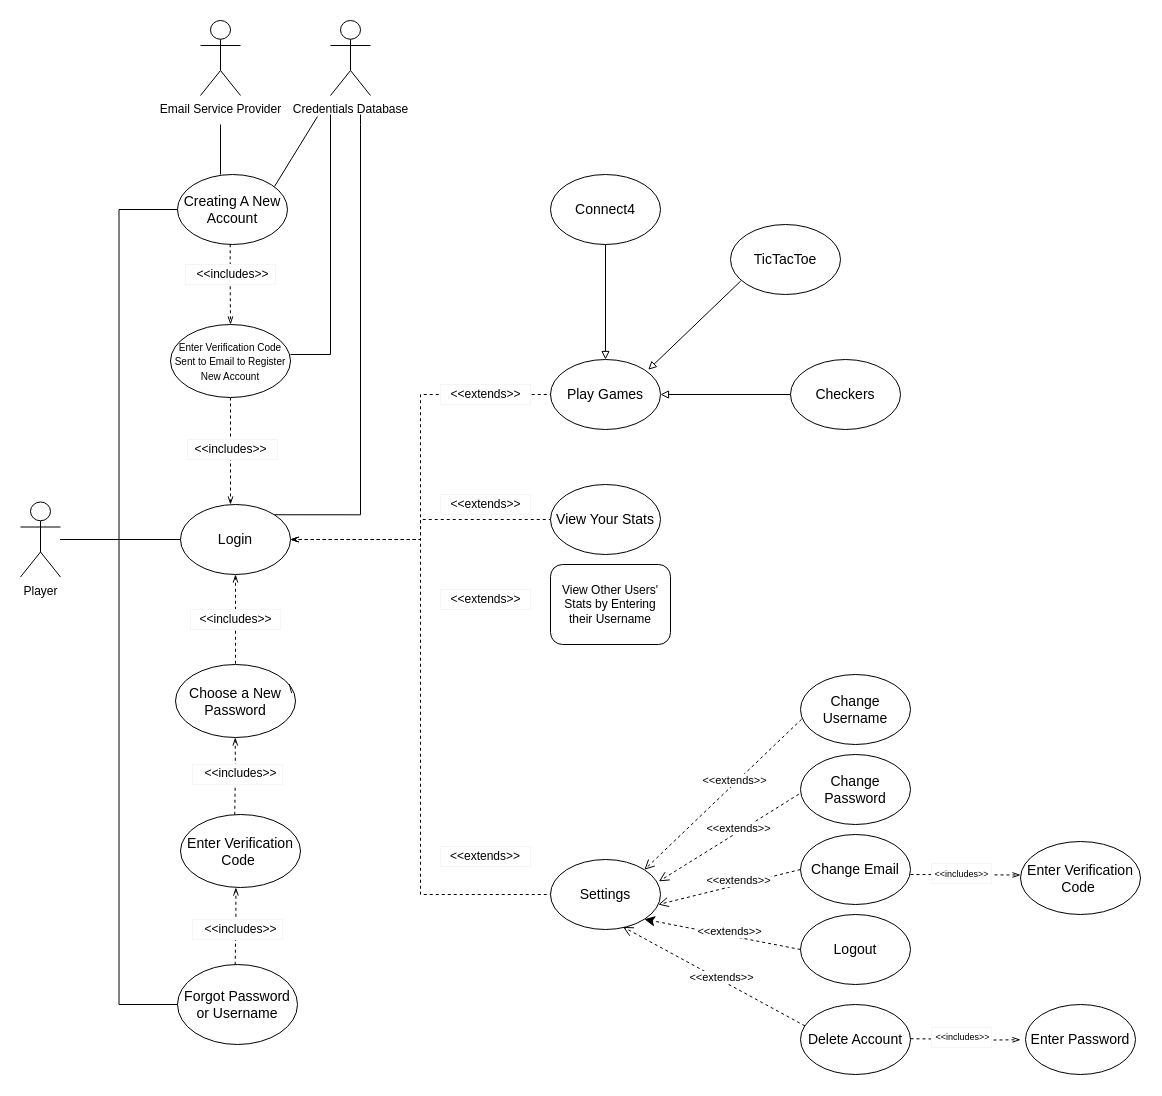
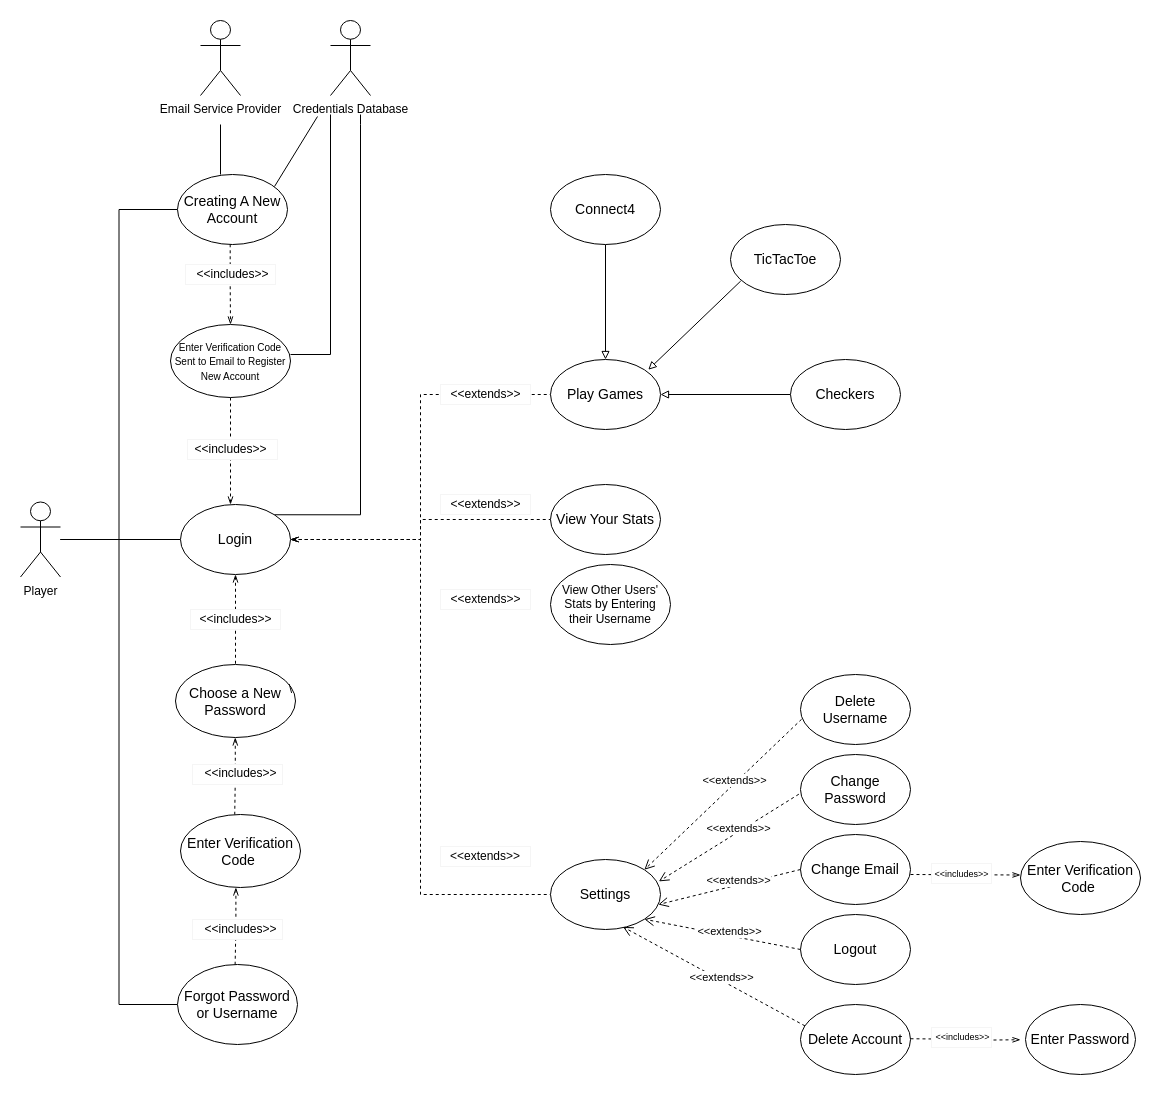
(611, 605) -> (611, 605)
(856, 710) -> (856, 710)
(654, 921) -> (652, 921)
